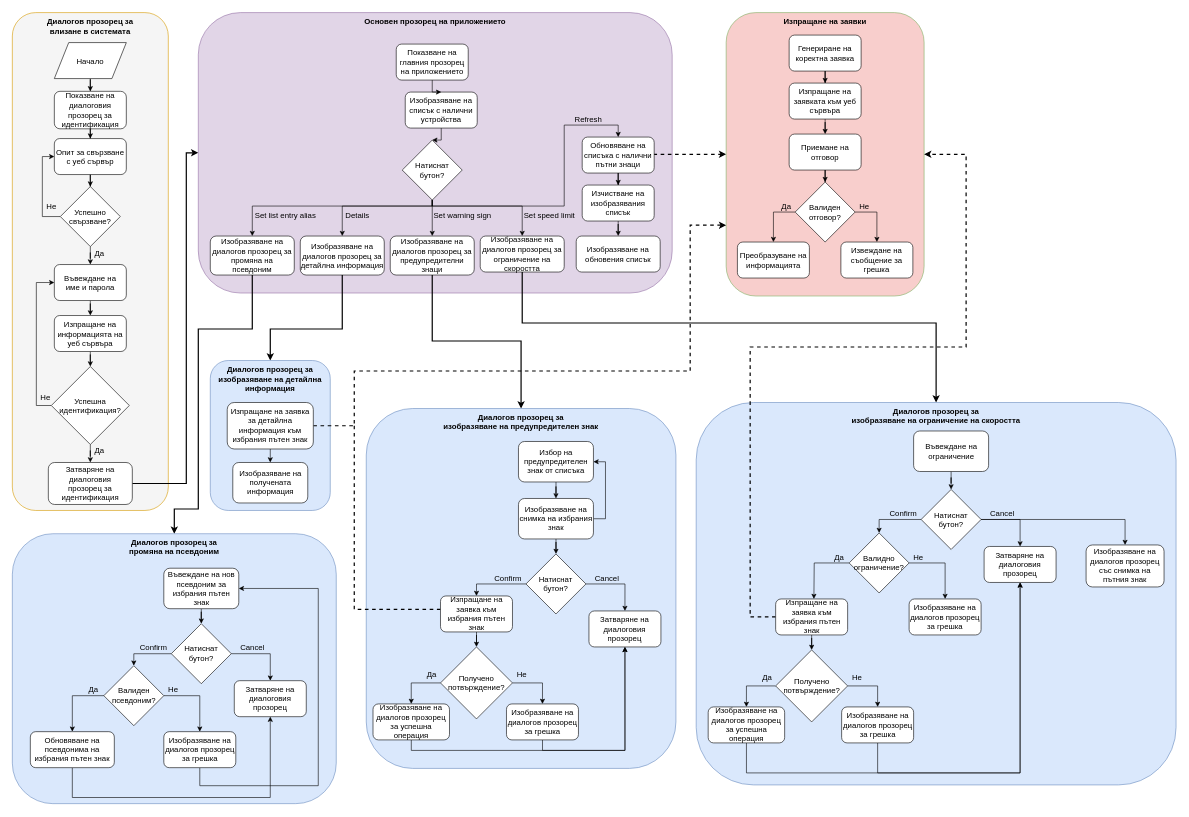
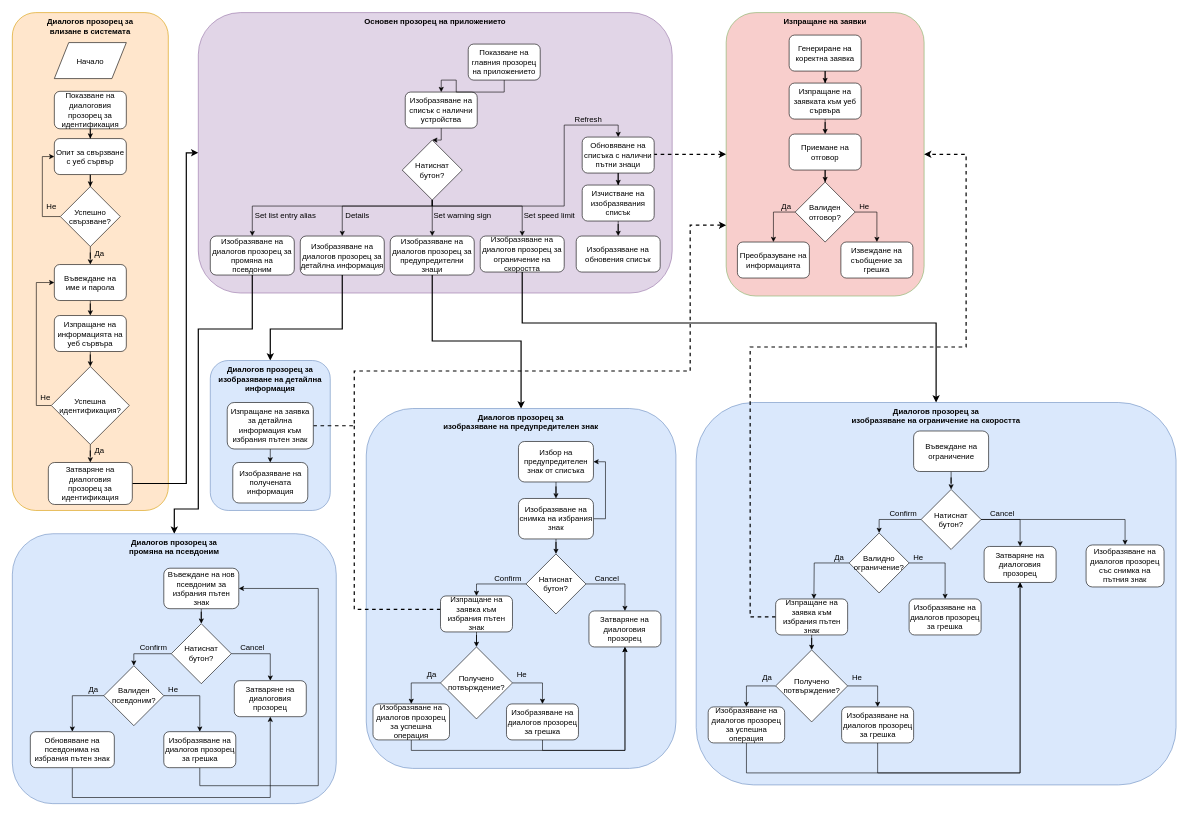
(432, 62) -> (504, 62)
(90, 88) -> none
(90, 262) -> (90, 262)
